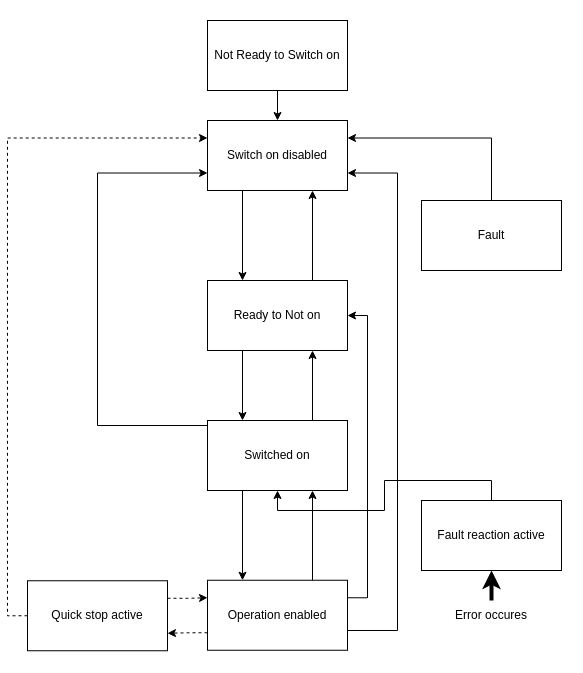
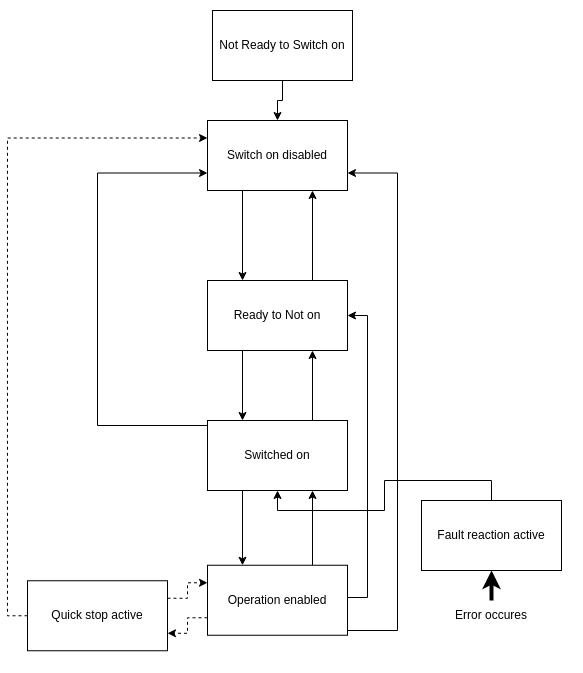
(278, 56) -> (283, 46)
(454, 138) -> none
(492, 236) -> none
(278, 615) -> (278, 600)
